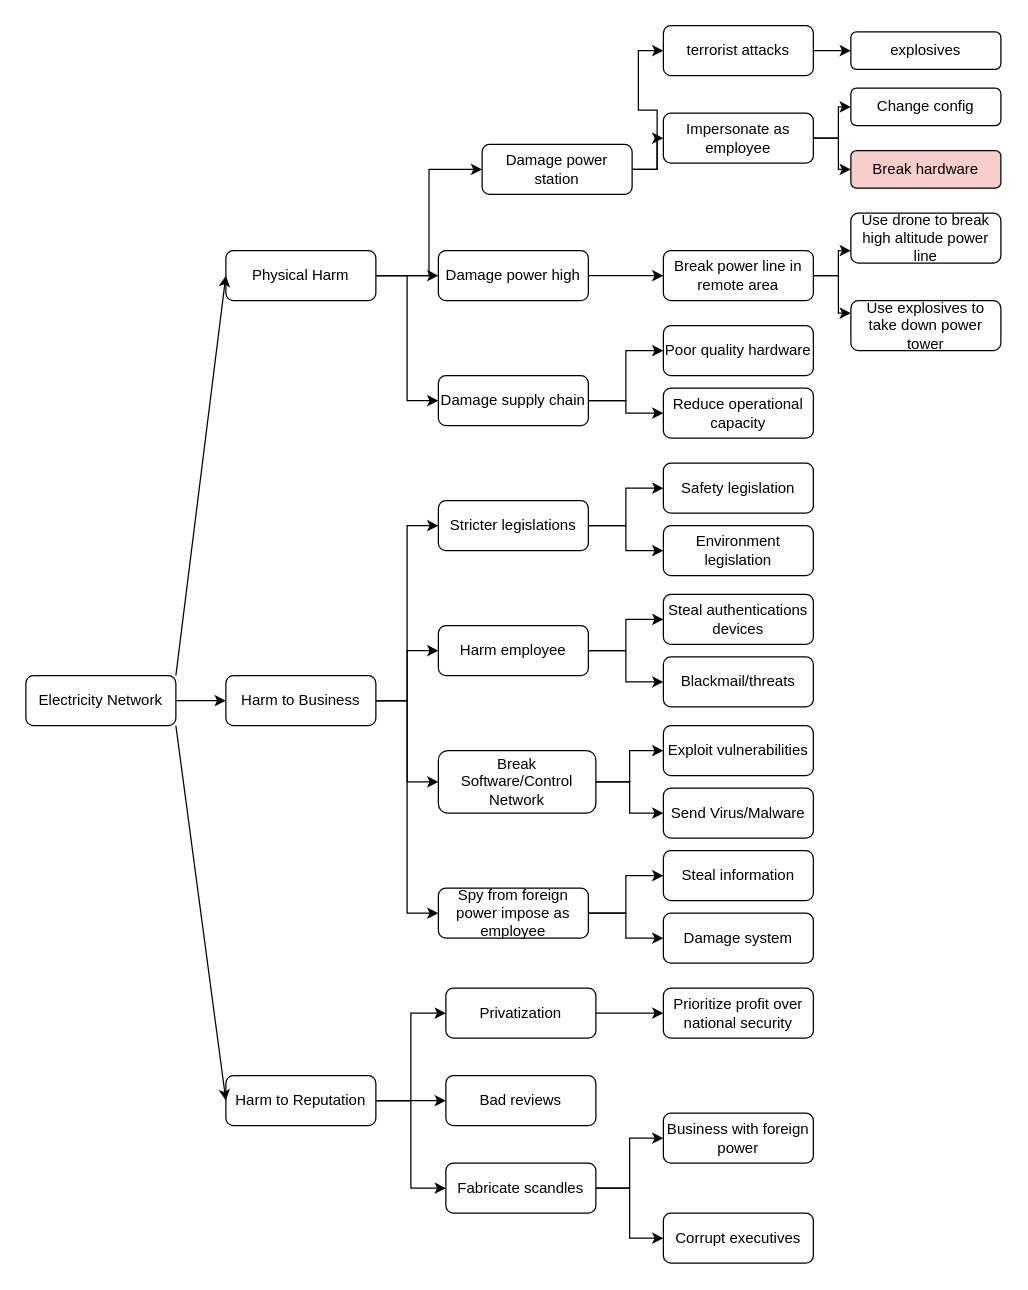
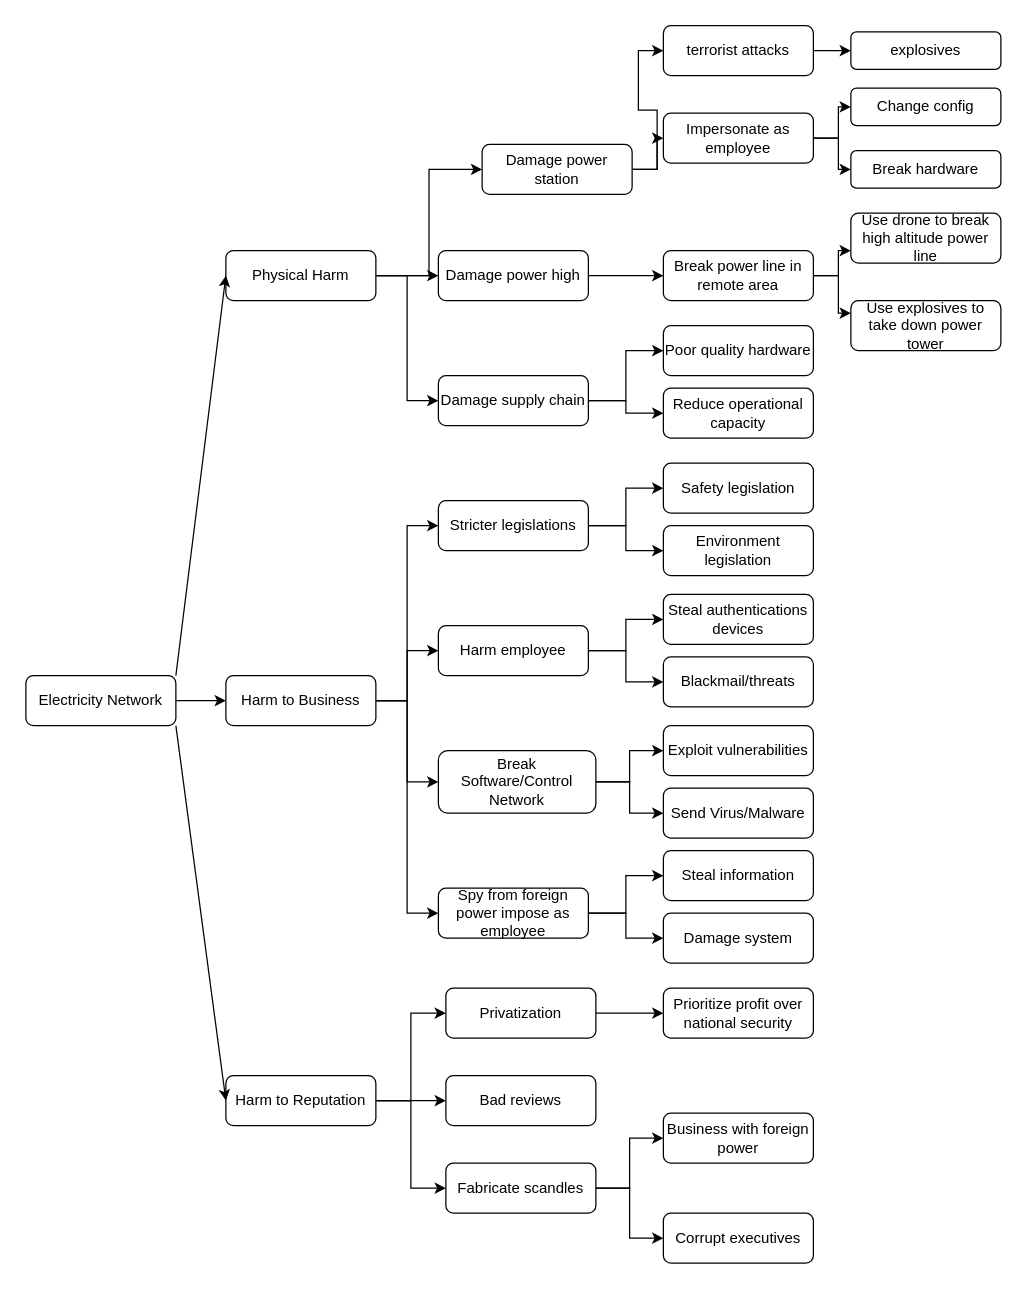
(926, 169) -> (926, 169)
